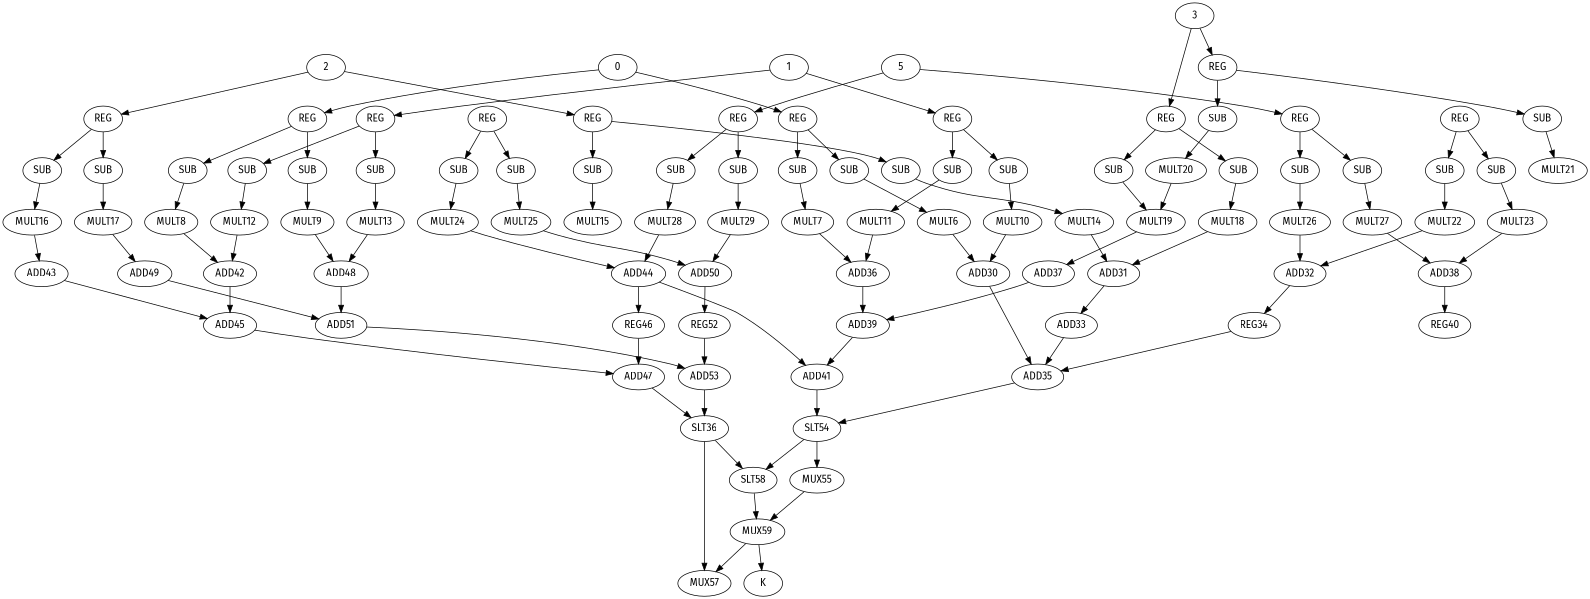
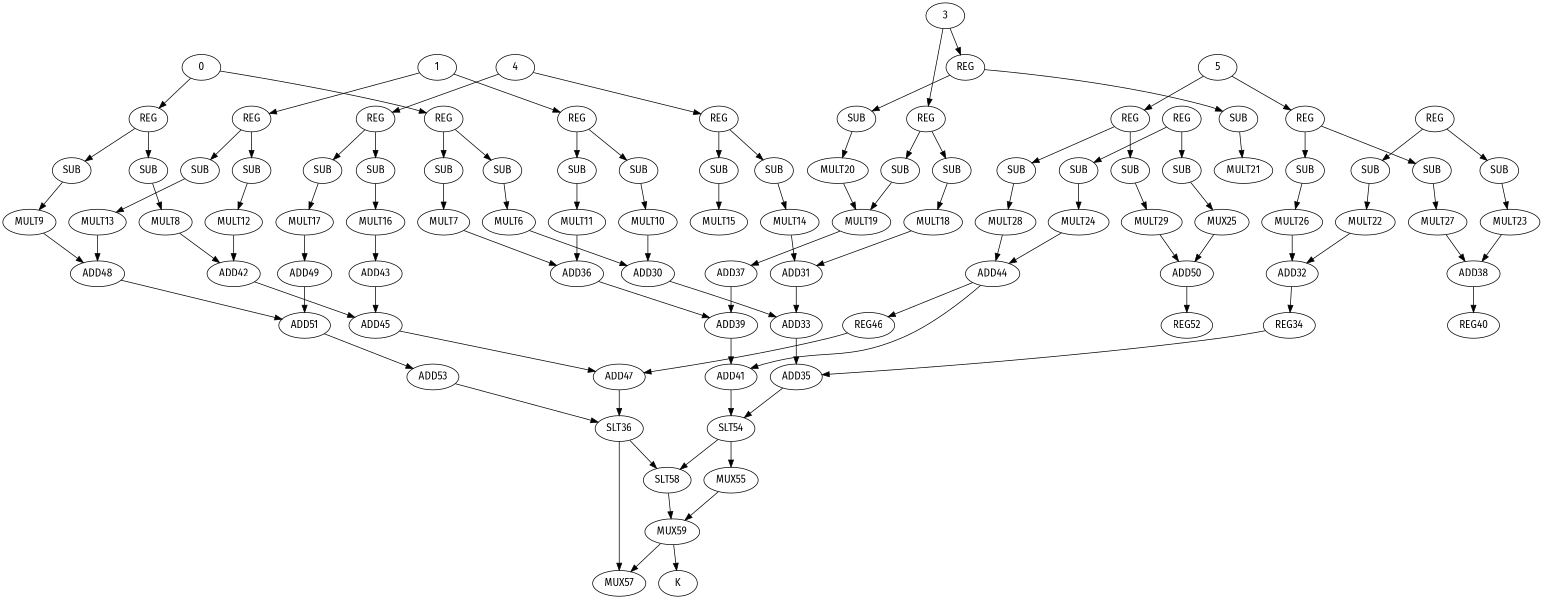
(326, 67) -> (515, 67)
(521, 222) -> (1222, 222)
(1009, 322) -> (720, 297)
(704, 348) -> none
